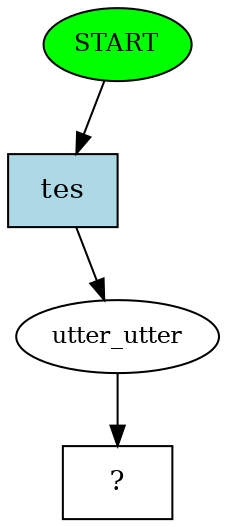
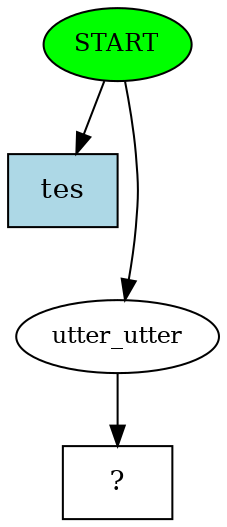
(87, 254) -> (138, 180)
